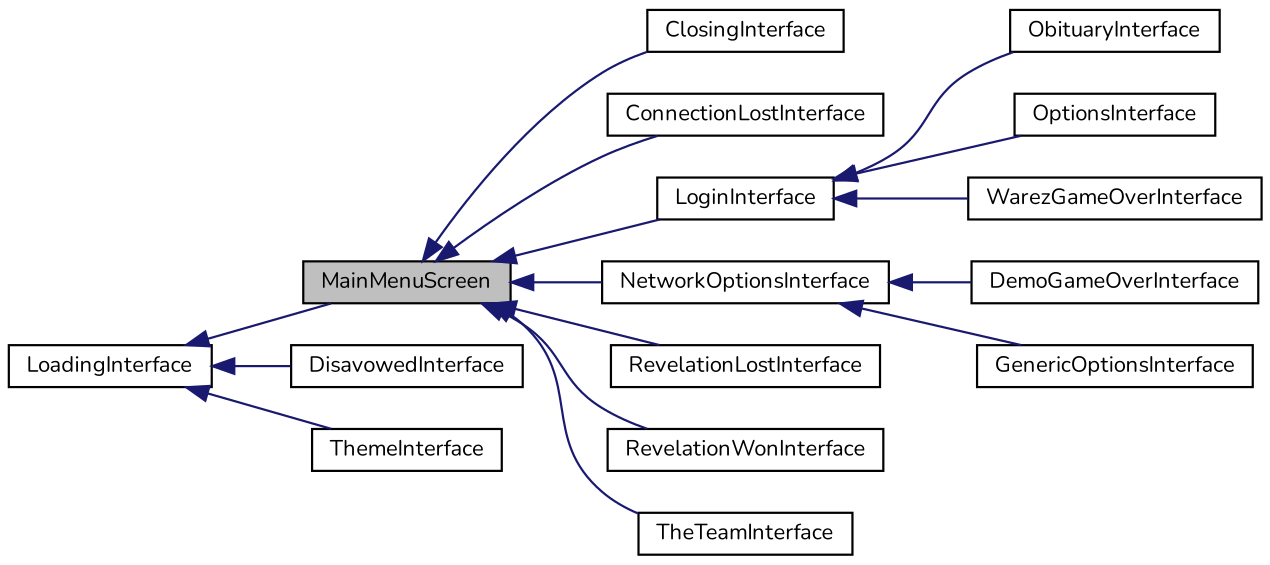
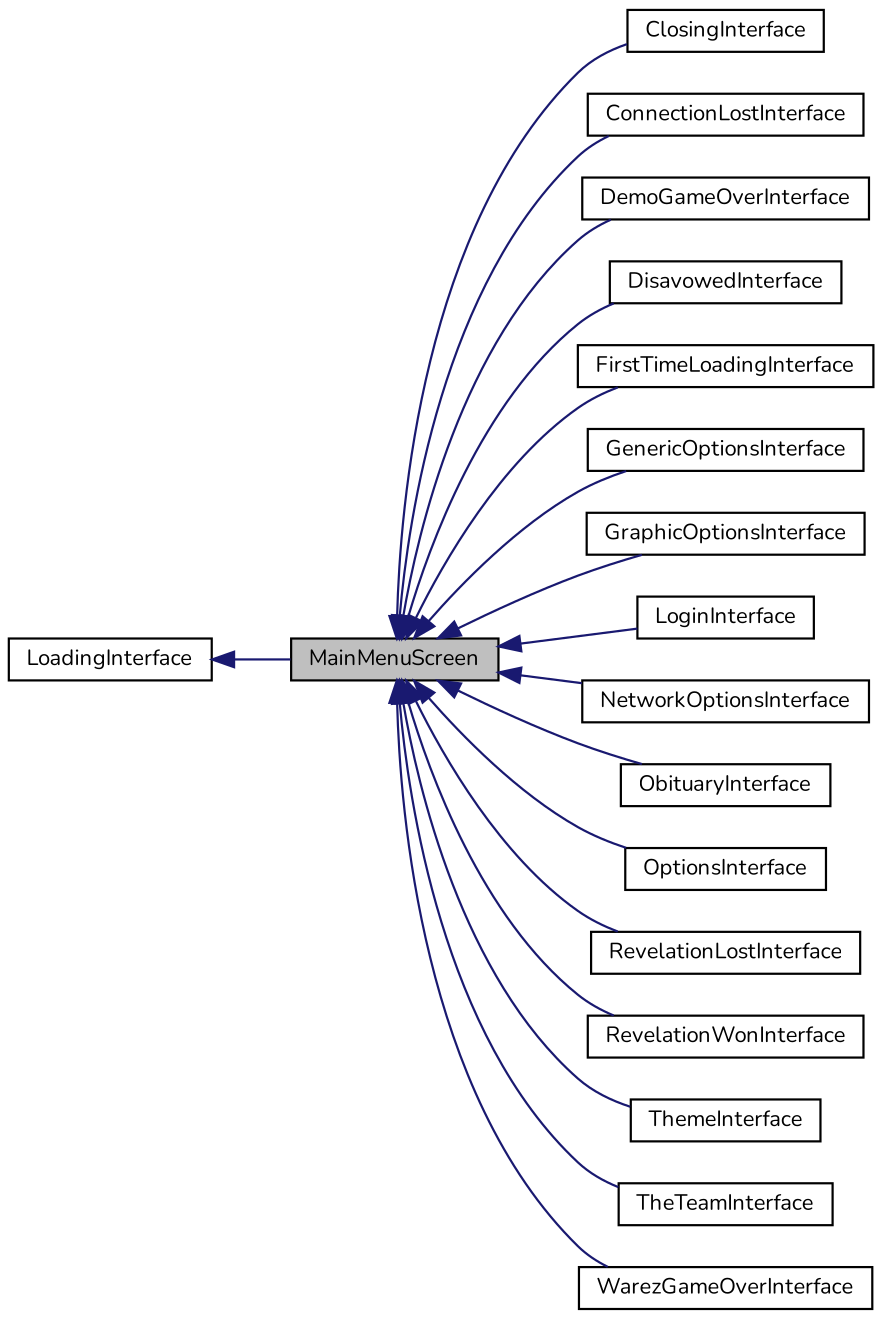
(932, 109) -> (548, 732)
(939, 155) -> (518, 785)
(912, 198) -> (445, 1009)
(942, 282) -> (469, 396)
(942, 327) -> (518, 534)
(262, 366) -> (483, 440)
none -> (726, 366)
(269, 411) -> (473, 932)
none -> (726, 534)
